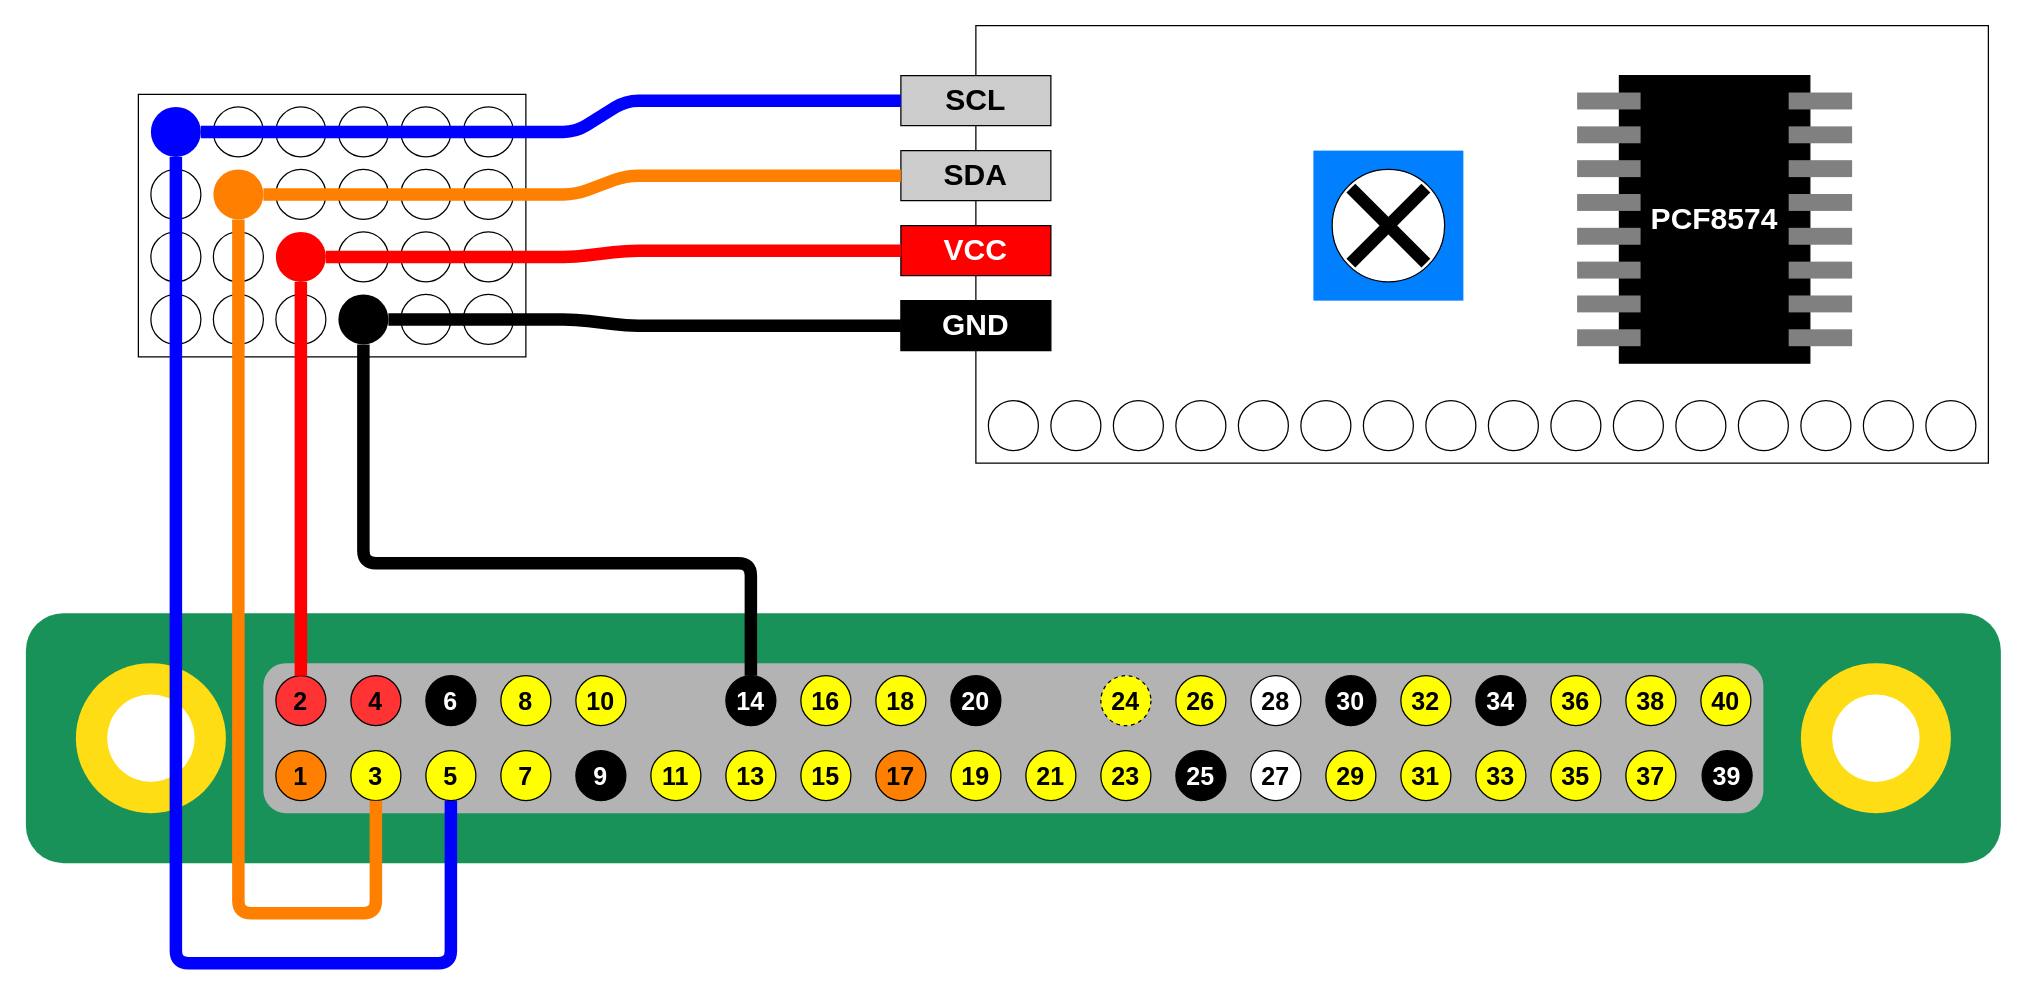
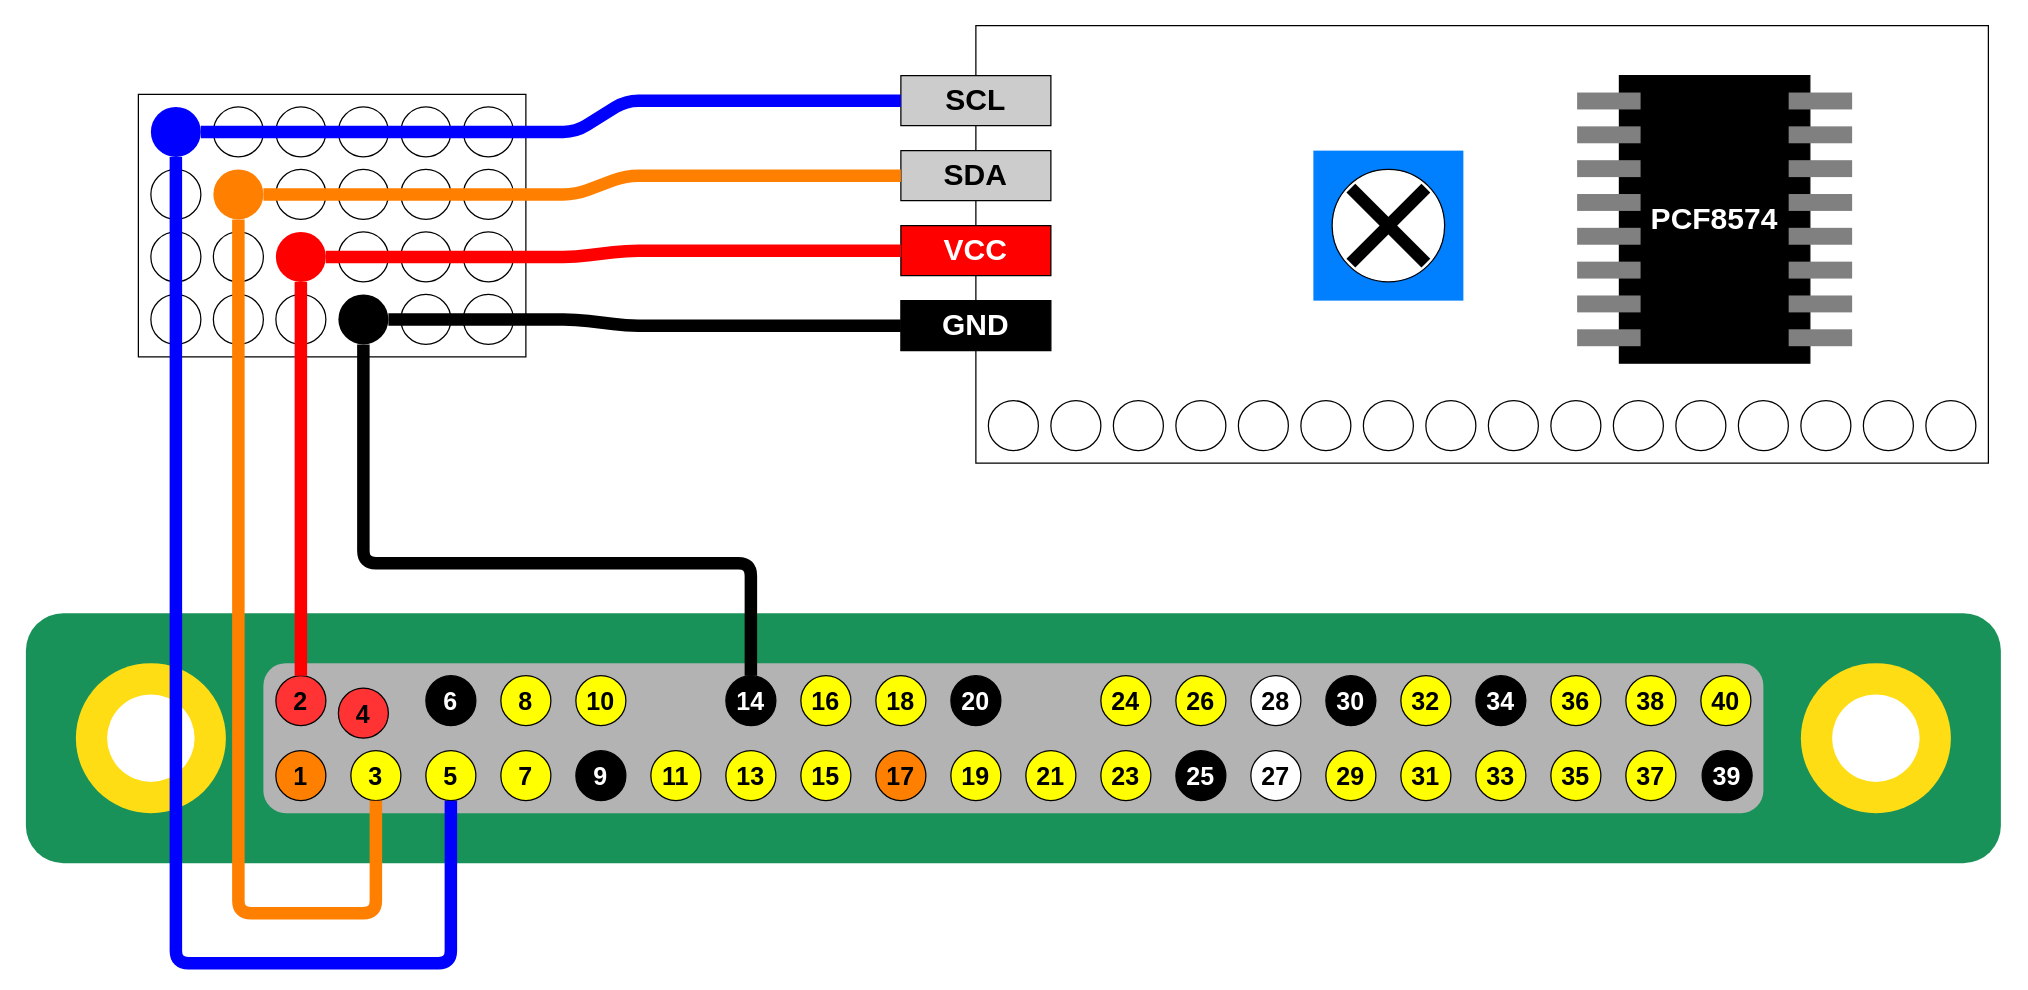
(376, 701) -> (363, 713)
(1126, 701) -> (1126, 701)
